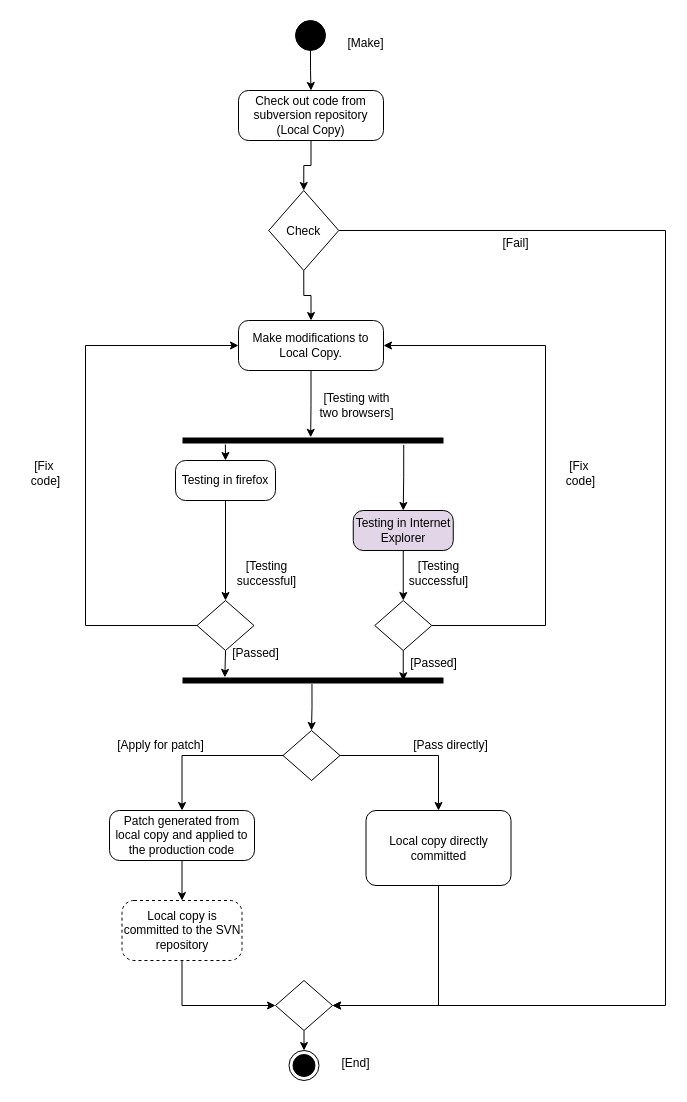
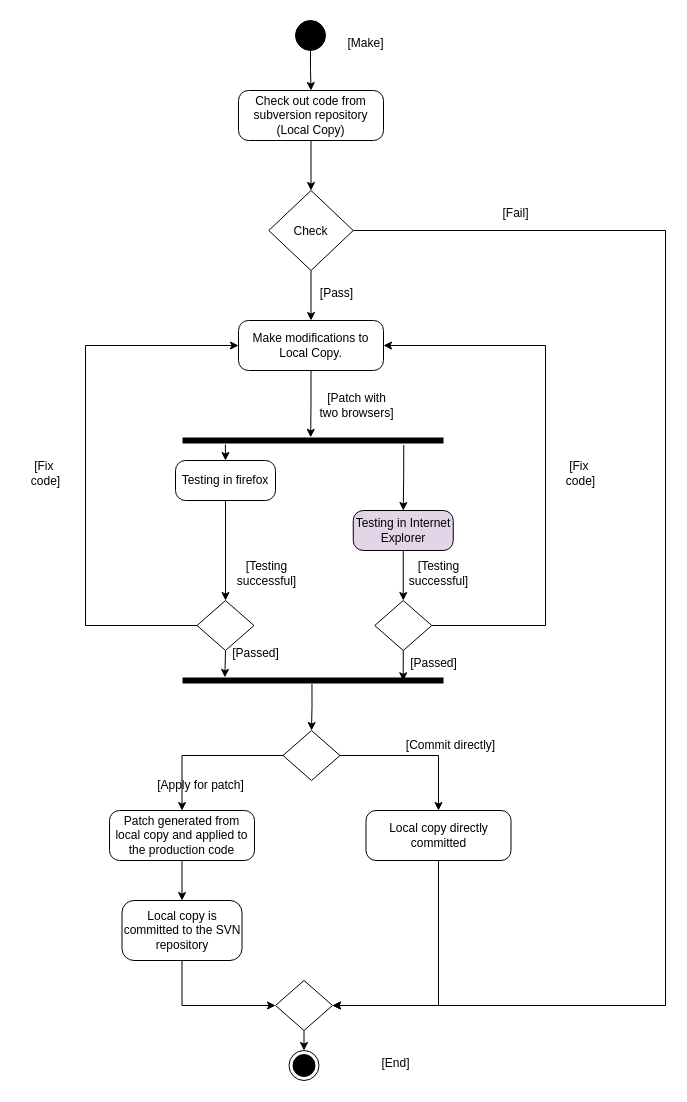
(304, 231) -> (311, 231)
(516, 244) -> (516, 214)
none -> (336, 294)
(357, 406) -> (357, 406)
(161, 746) -> (201, 786)
(451, 746) -> (451, 746)
(439, 848) -> (439, 836)
(182, 931) -> (182, 931)
(356, 1064) -> (396, 1064)
